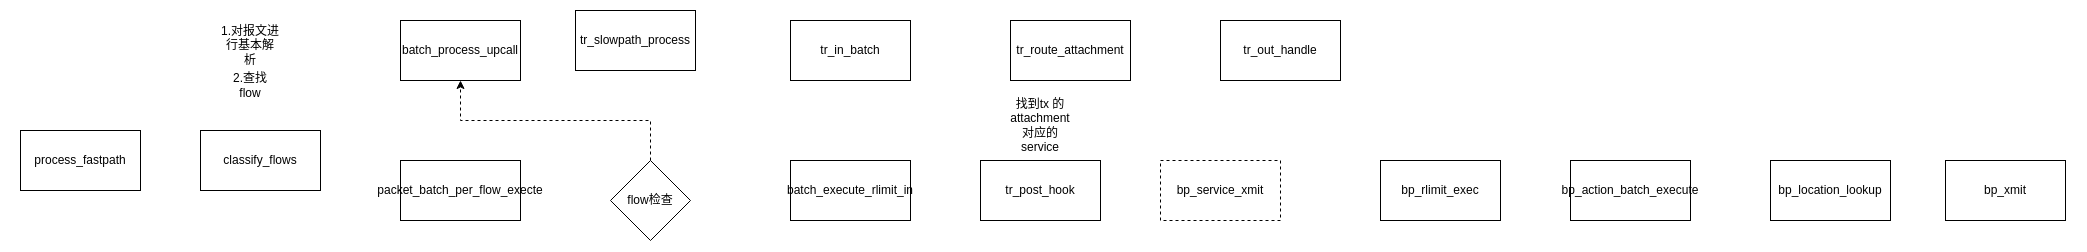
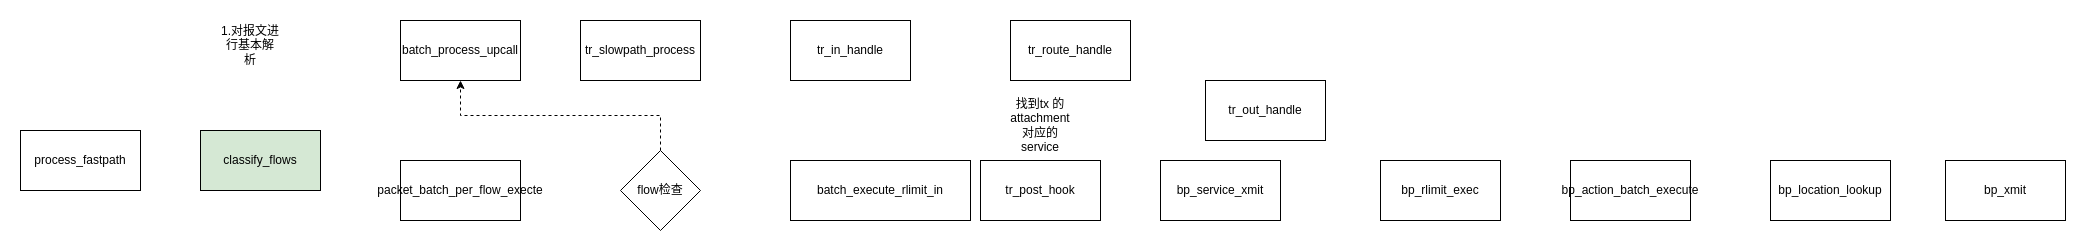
(636, 41) -> (641, 51)
(851, 51) -> (851, 51)
(1071, 51) -> (1071, 51)
(1281, 51) -> (1266, 111)
(251, 86) -> none
(261, 161) -> (261, 161)
(851, 191) -> (881, 191)
(1221, 191) -> (1221, 191)
(651, 201) -> (661, 191)
